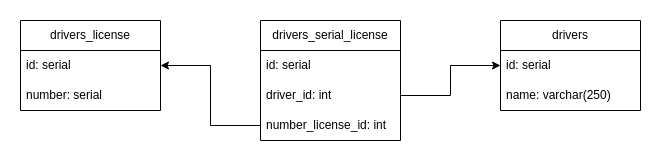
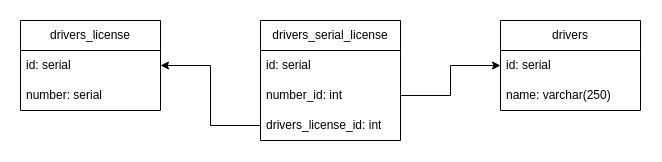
(306, 96) -> (307, 96)
(331, 126) -> (332, 126)
